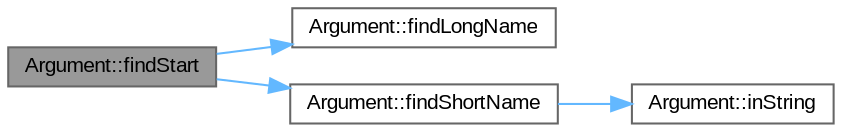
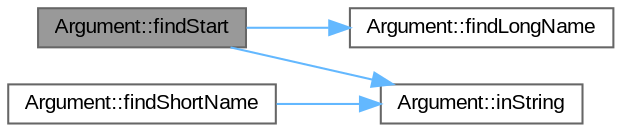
(243, 82) -> (301, 64)
